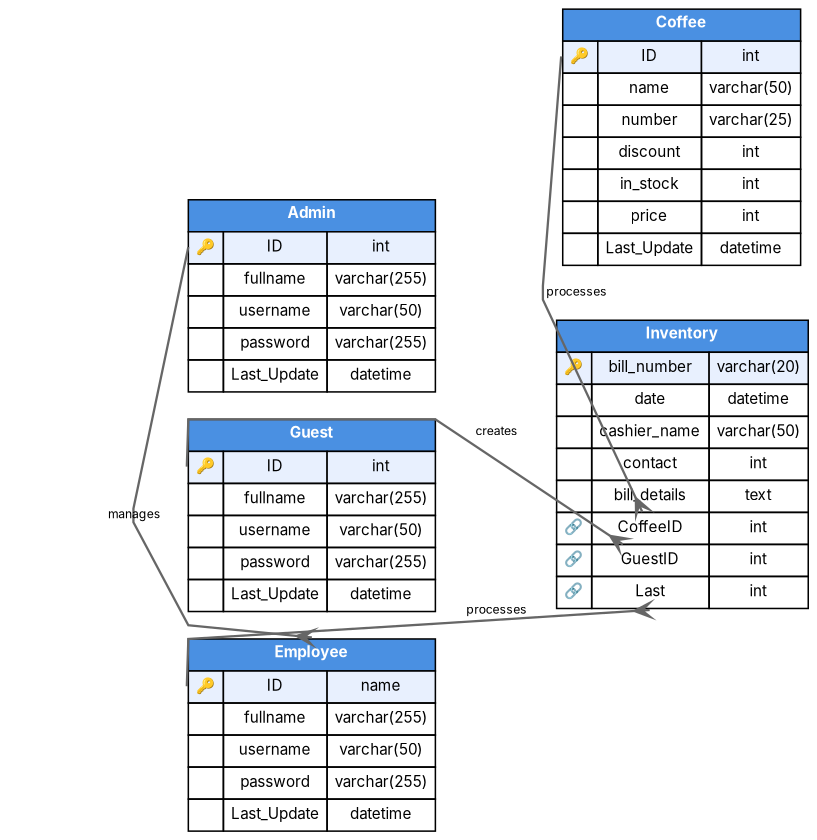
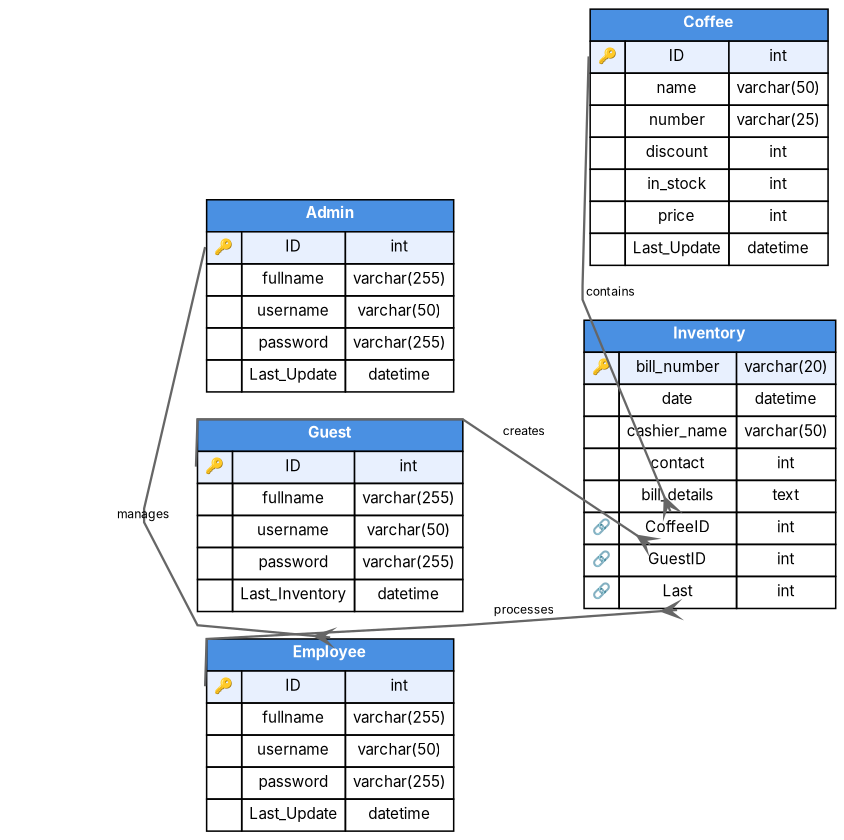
(576, 293) -> (609, 293)
(275, 595) -> (294, 595)
(381, 686) -> (400, 686)
